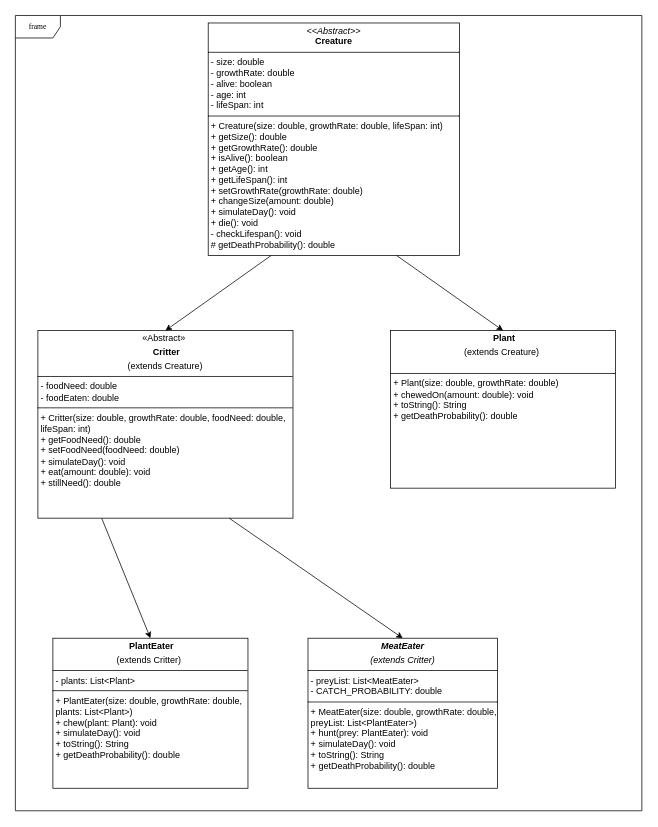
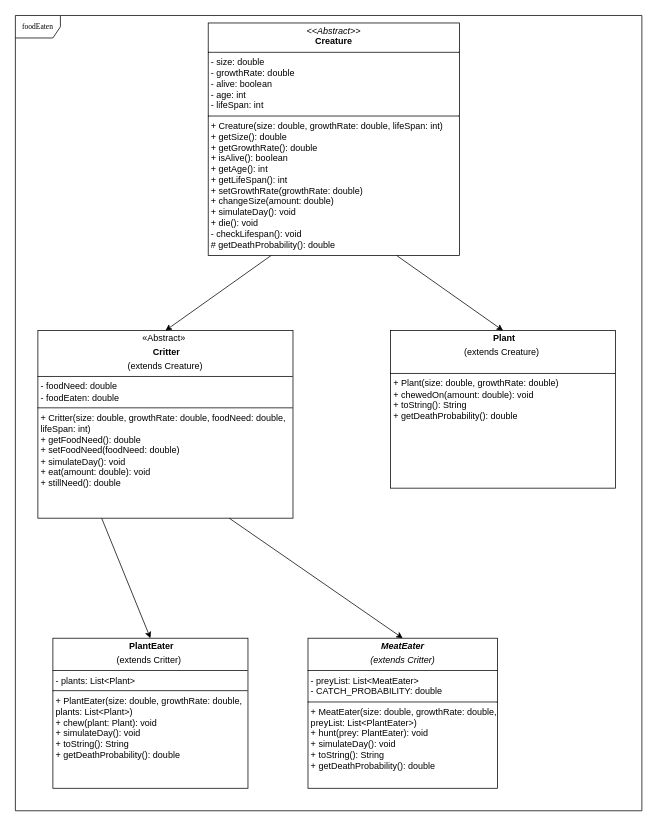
(38, 27) -> (38, 27)
